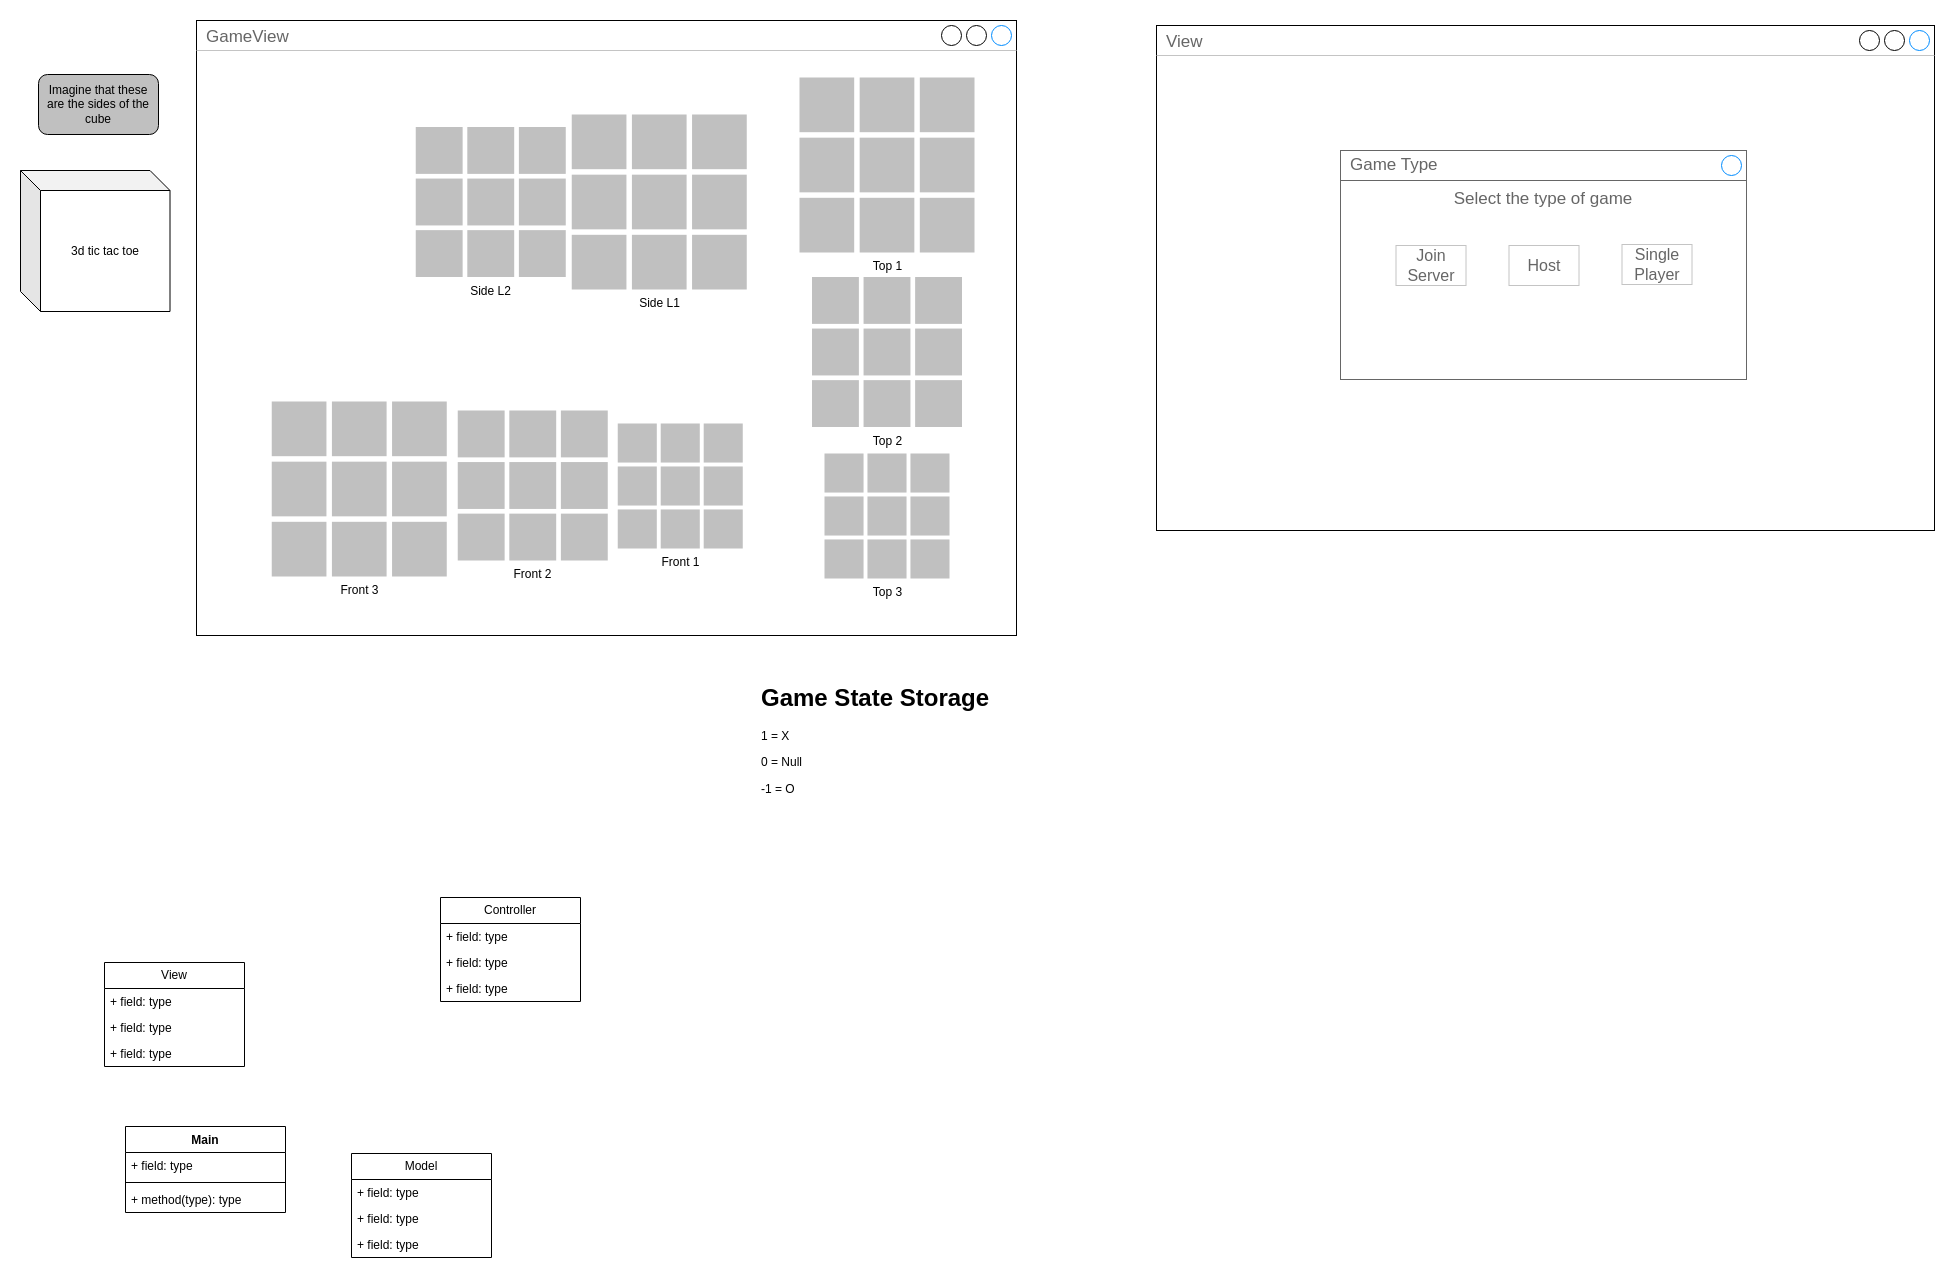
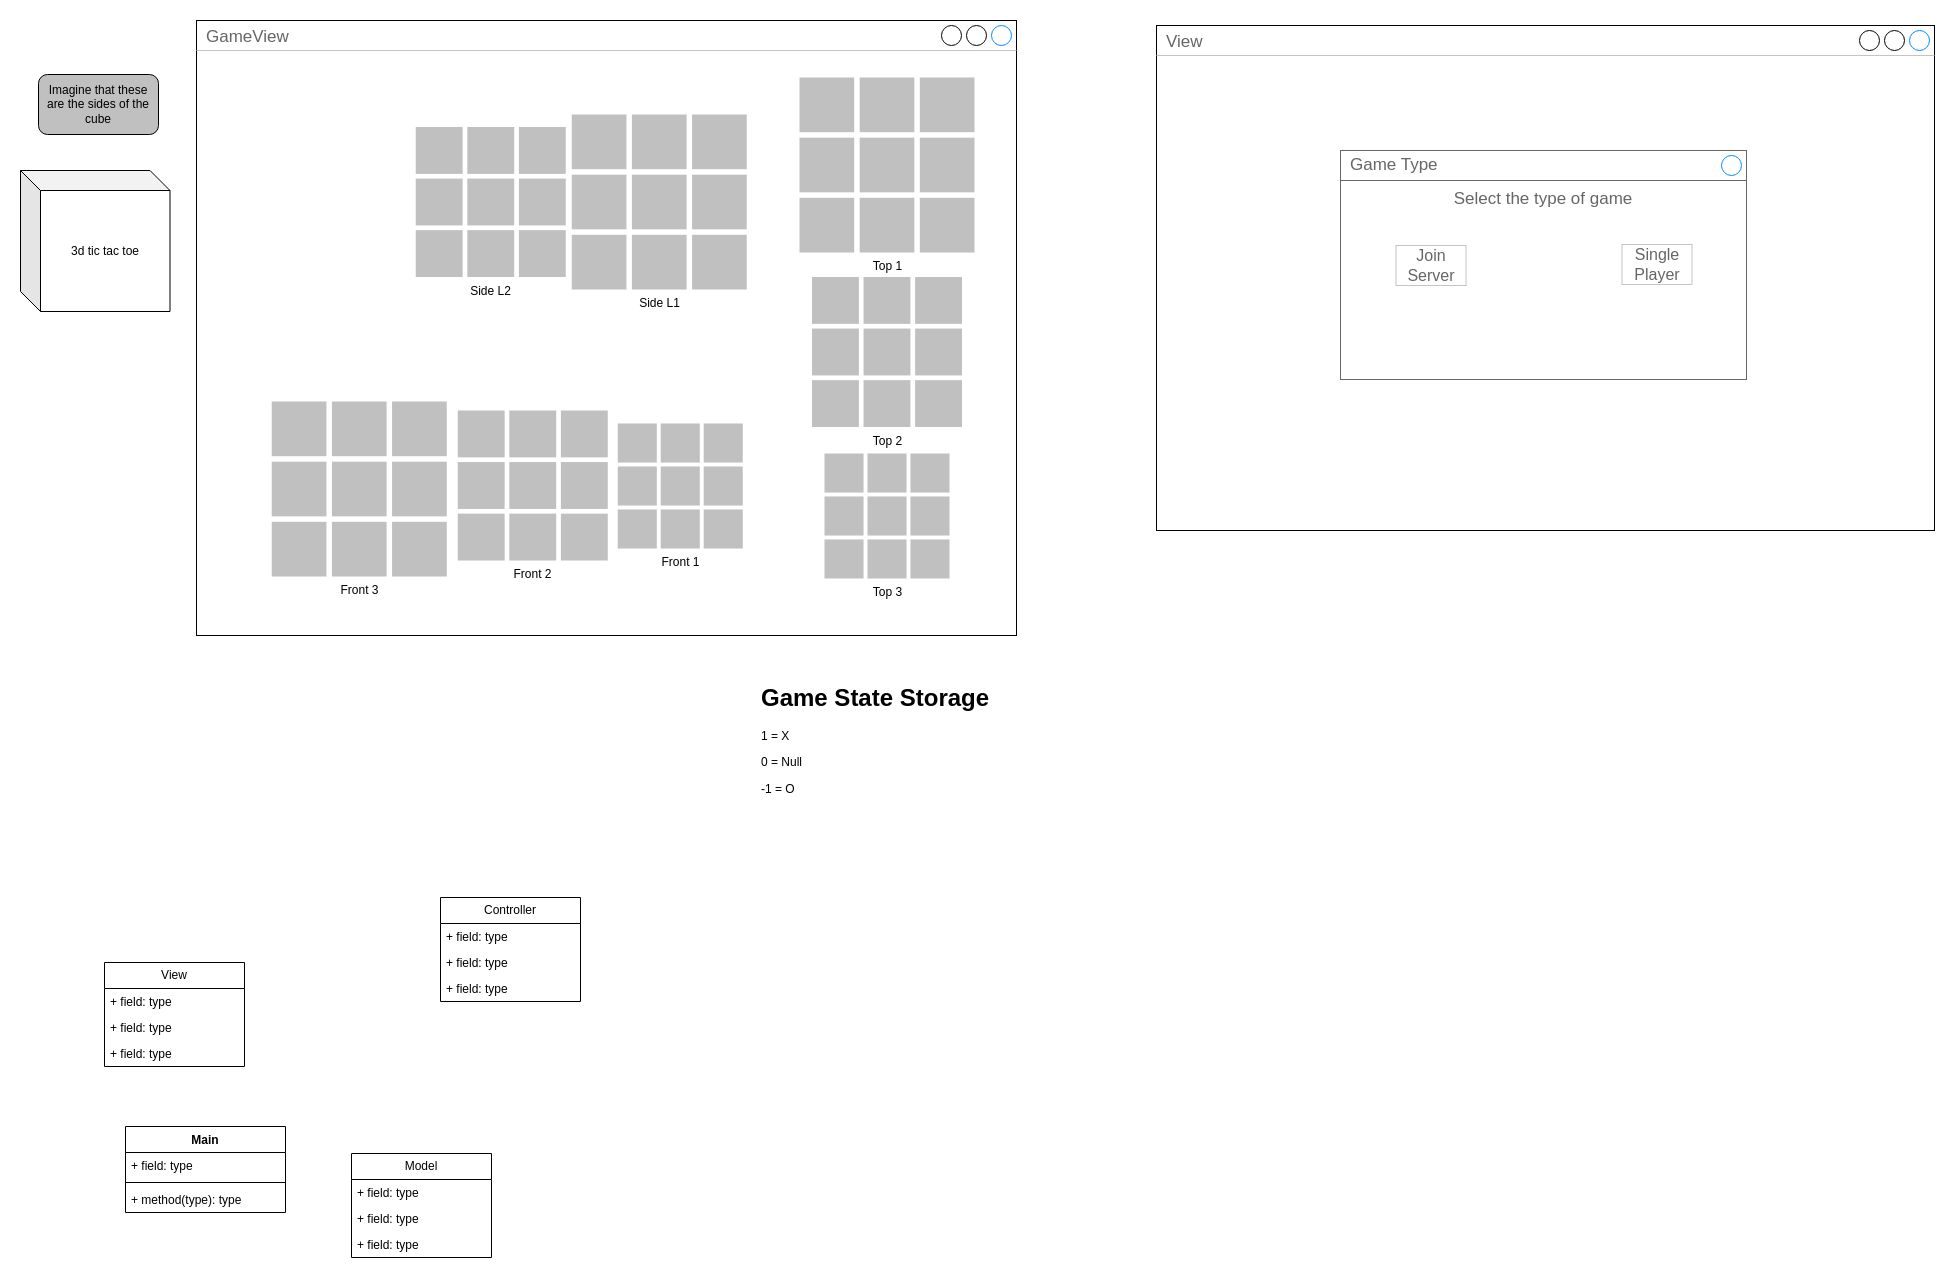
(1544, 266) -> none
